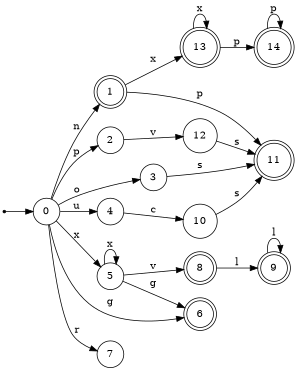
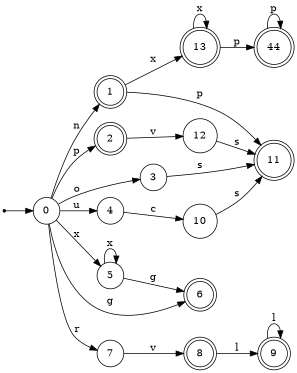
(274, 47) -> (274, 47)
(110, 140) -> (110, 139)
(150, 273) -> (150, 354)
